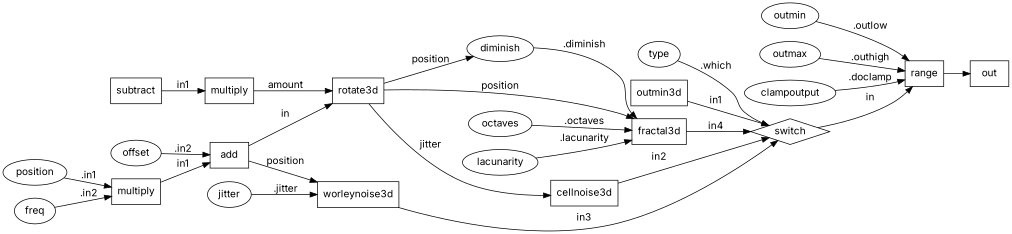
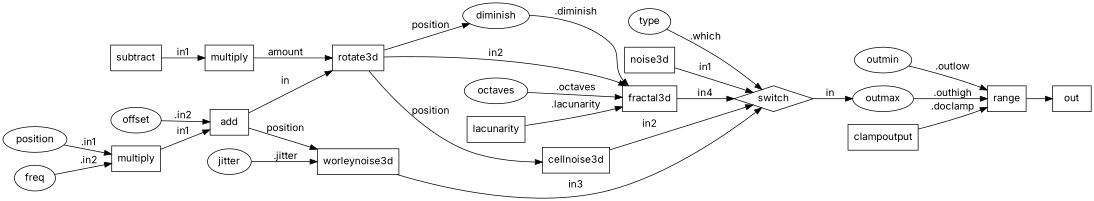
(500, 86) -> (496, 53)
(659, 93) -> (650, 60)
(790, 93) -> (883, 137)
(865, 115) -> (829, 99)
(431, 145) -> (431, 111)
(500, 162) -> (496, 129)
